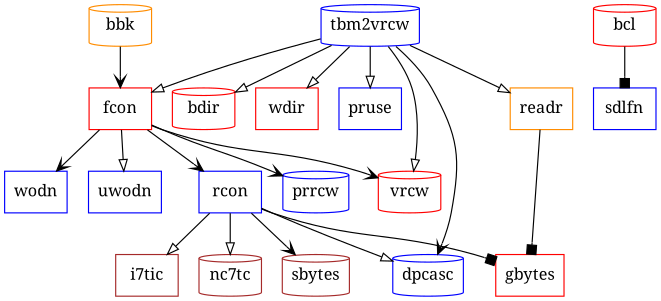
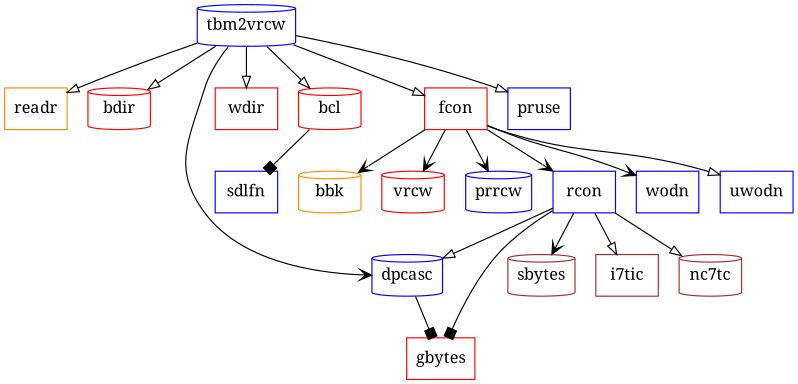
(120, 61) -> (397, 148)
(415, 100) -> (284, 63)
(536, 186) -> (422, 312)
